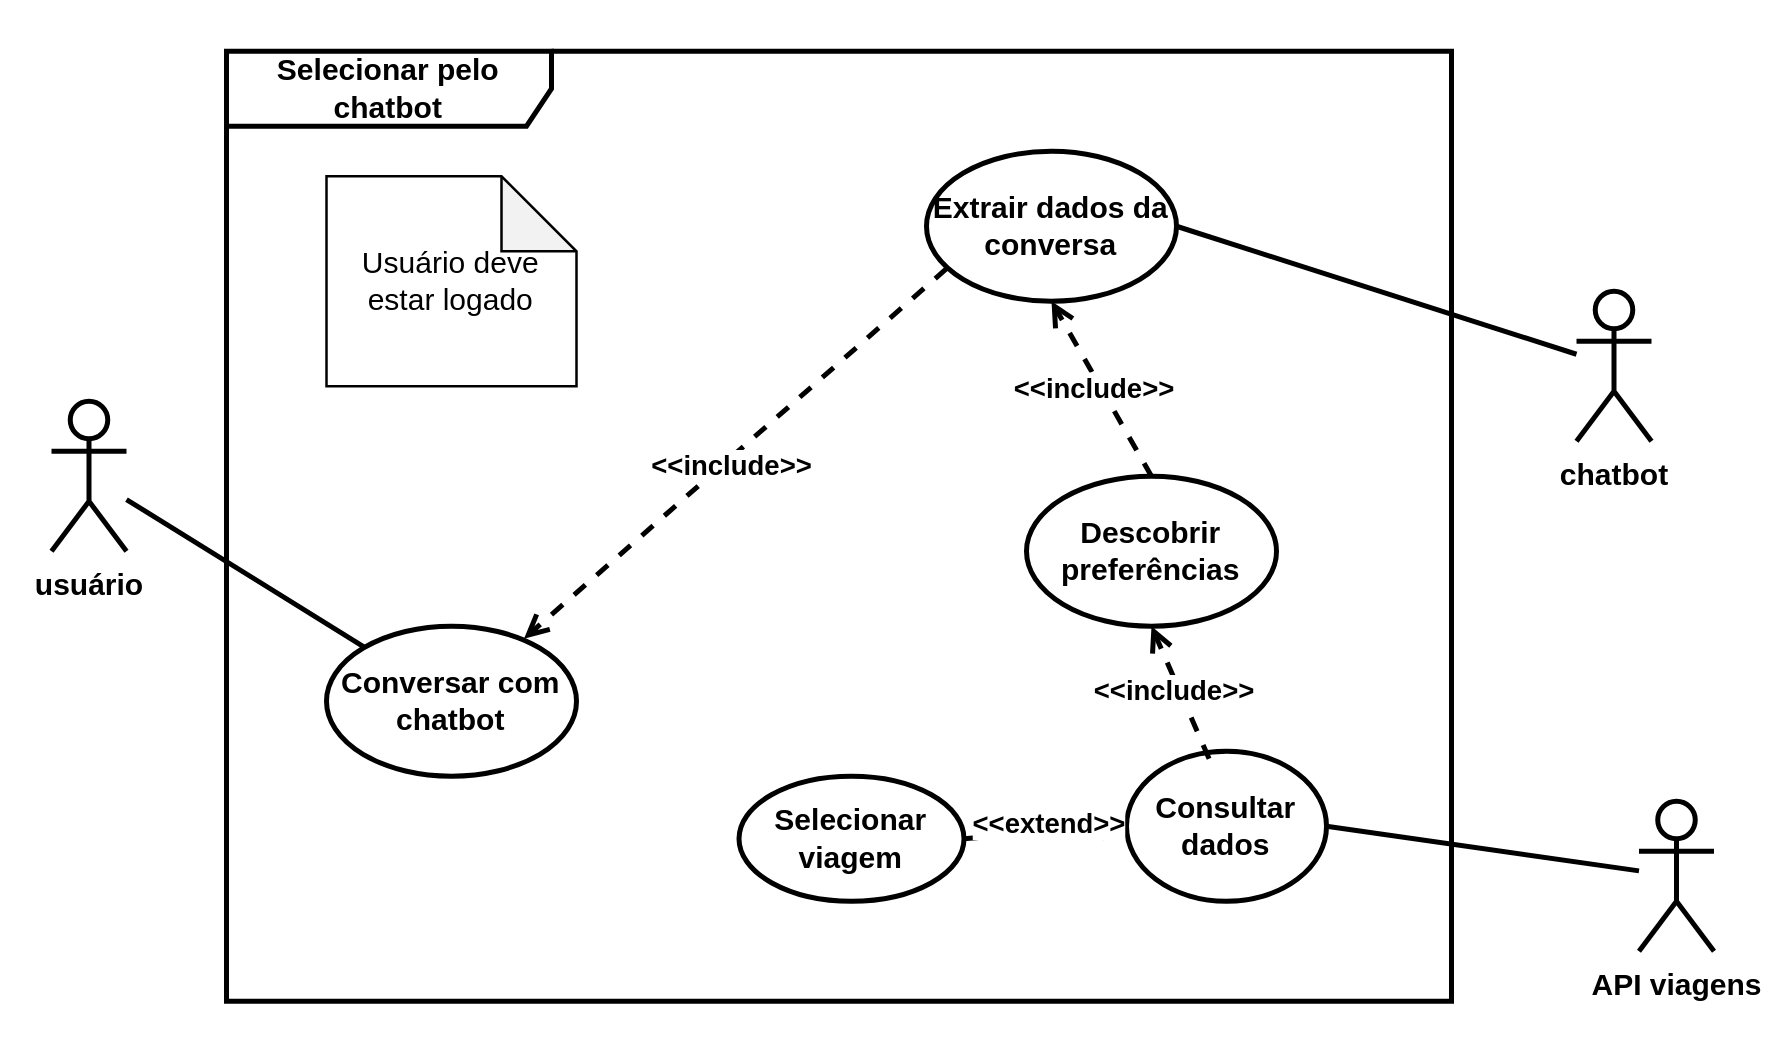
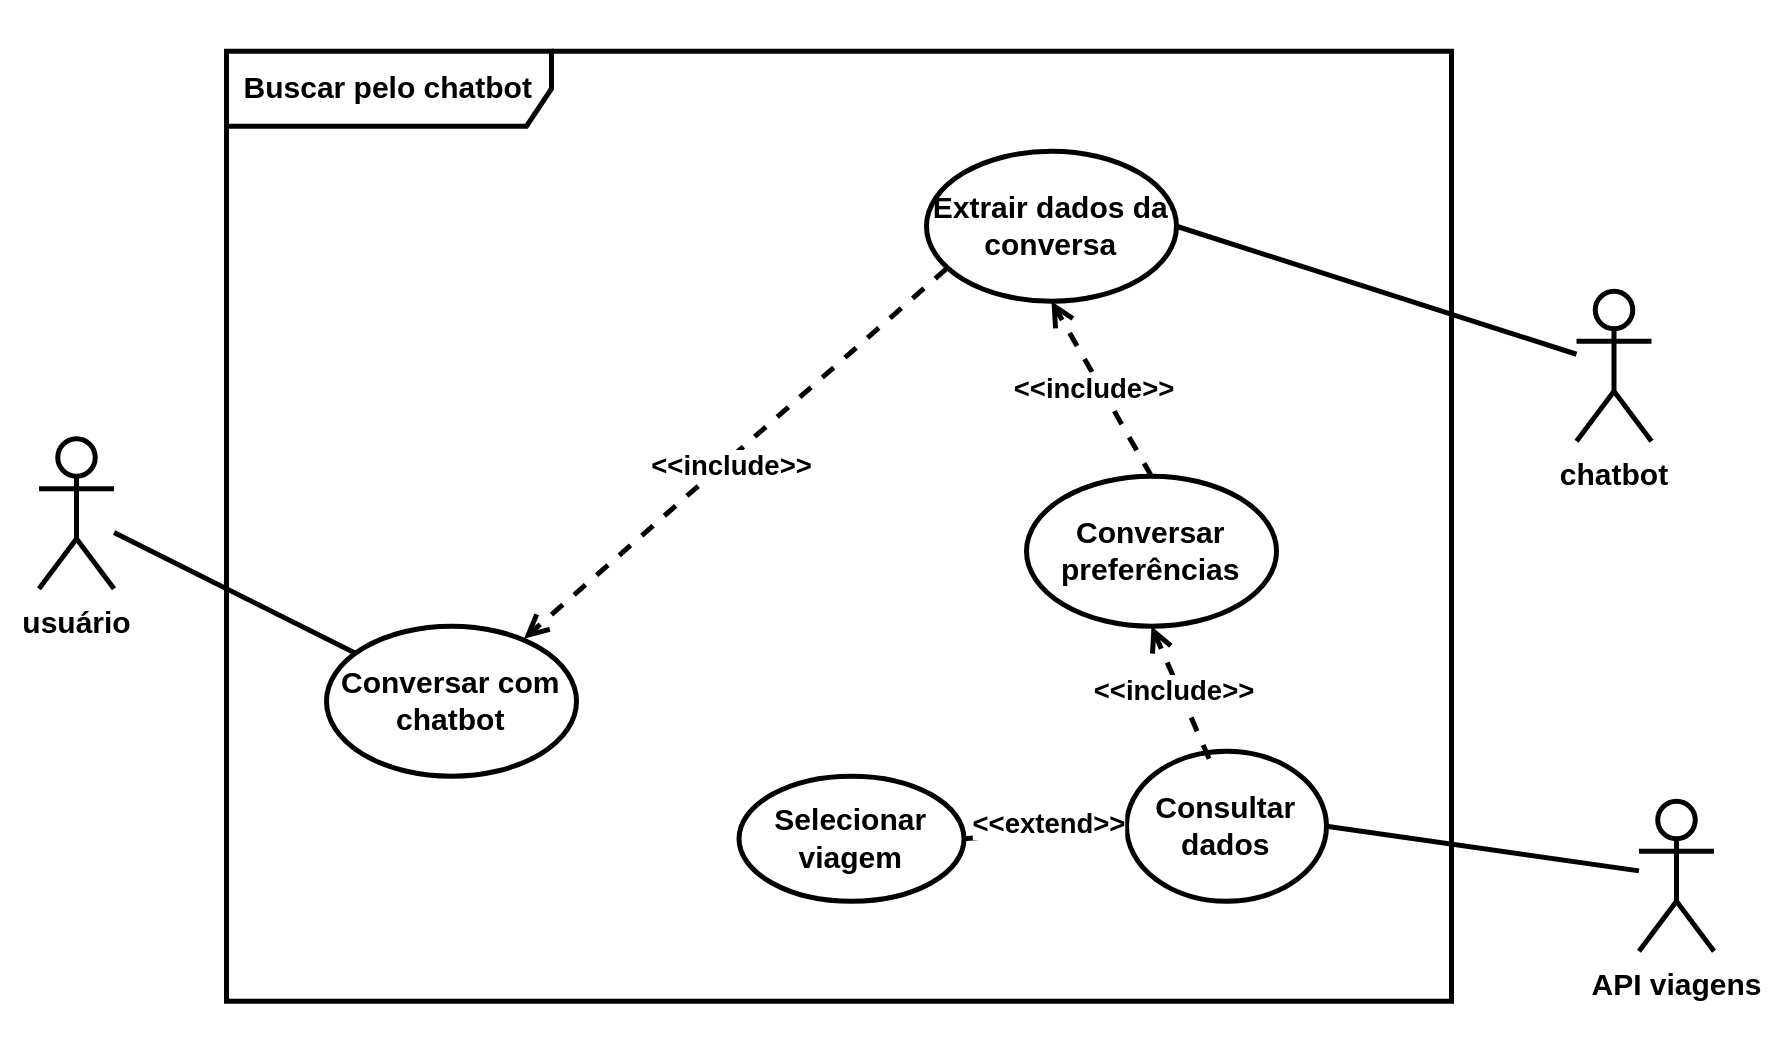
(389, 89) -> (389, 89)
(451, 281) -> none
(89, 476) -> (76, 514)
(1151, 551) -> (1151, 551)
